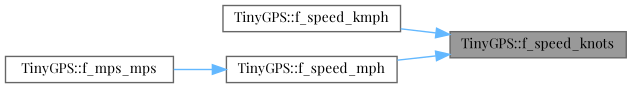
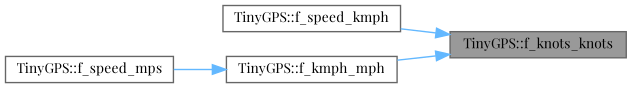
(538, 45) -> (538, 45)
(89, 70) -> (89, 70)
(312, 70) -> (312, 70)
